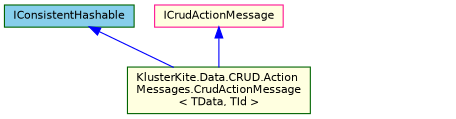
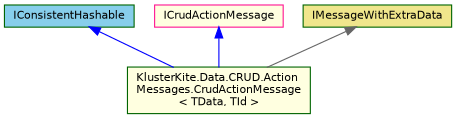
none -> (377, 16)
